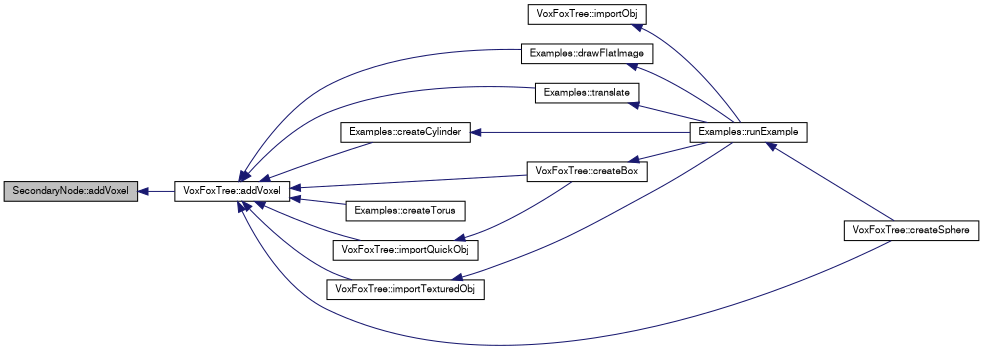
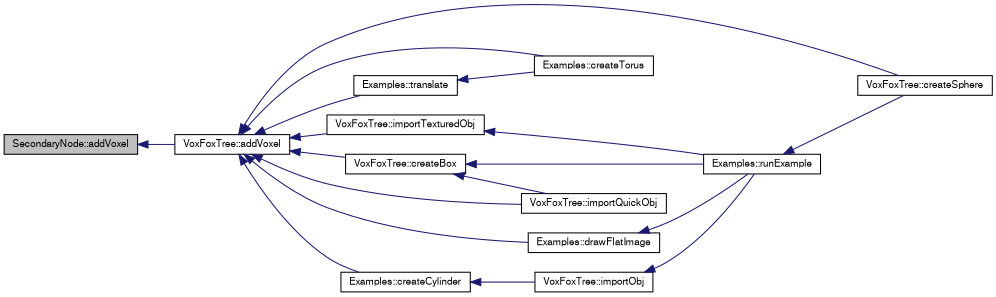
(673, 114) -> (501, 75)
(586, 132) -> (508, 282)
(520, 213) -> (505, 185)
